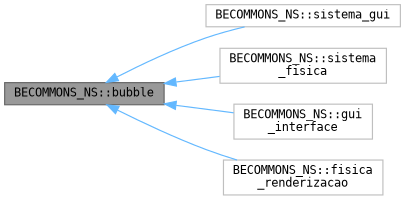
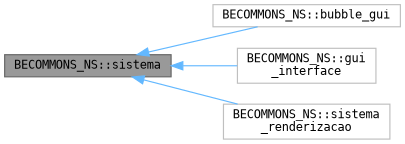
(303, 16) -> (307, 16)
(303, 66) -> none
(84, 94) -> (88, 66)
(303, 177) -> (307, 122)
